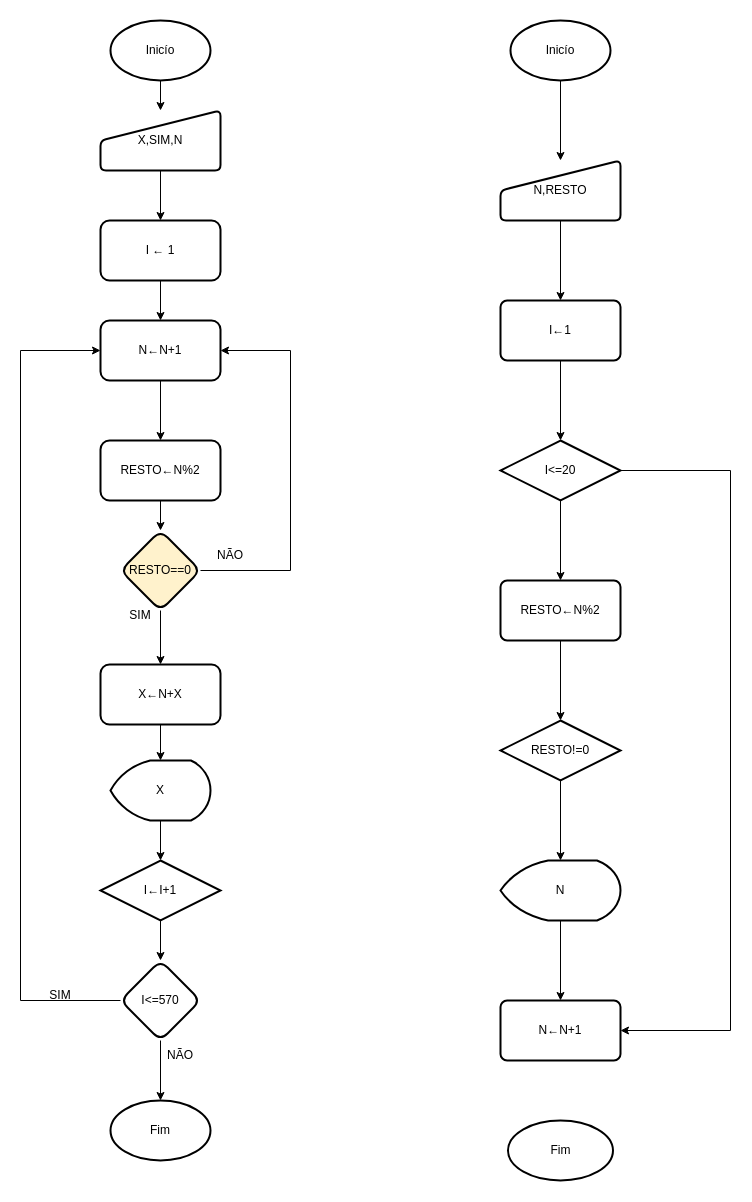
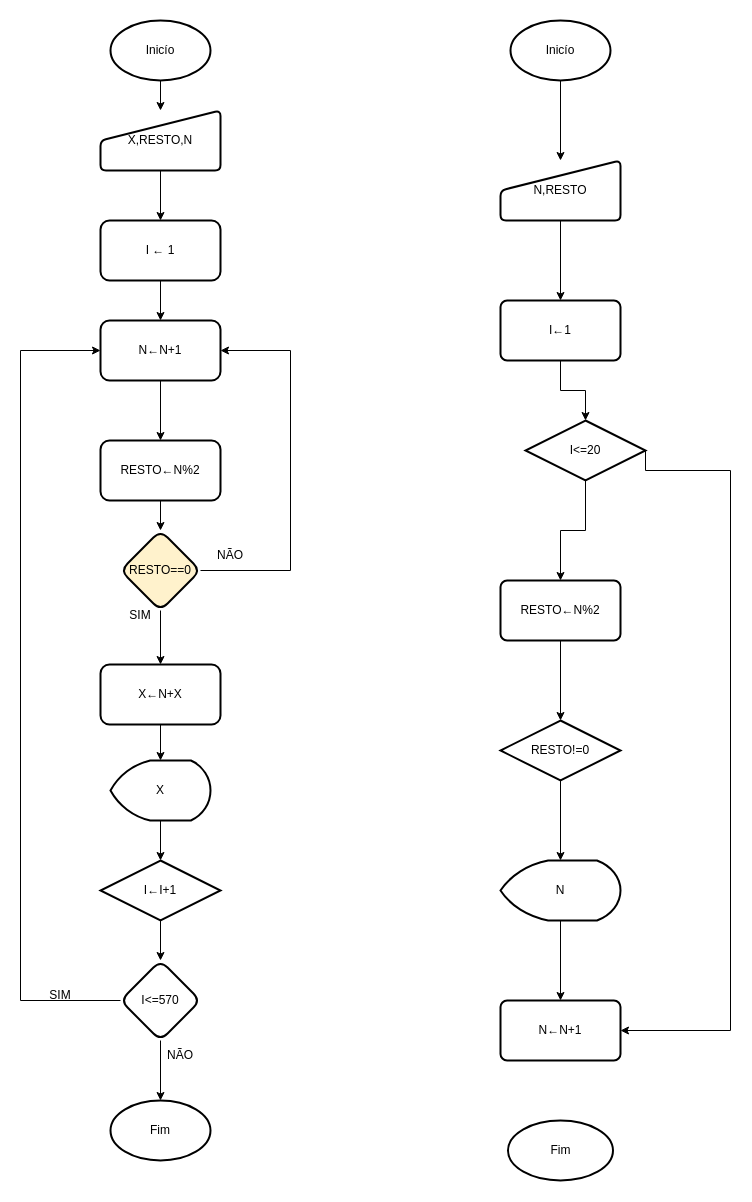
(161, 141) -> (161, 141)
(561, 471) -> (586, 451)
